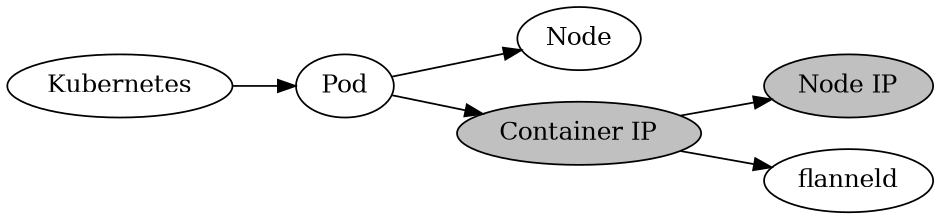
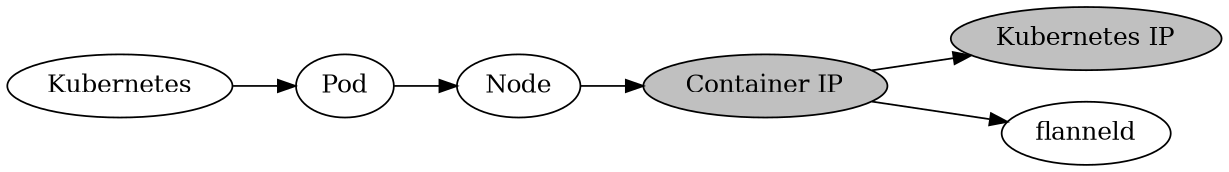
(849, 86) -> (1086, 39)
(429, 103) -> (603, 86)
